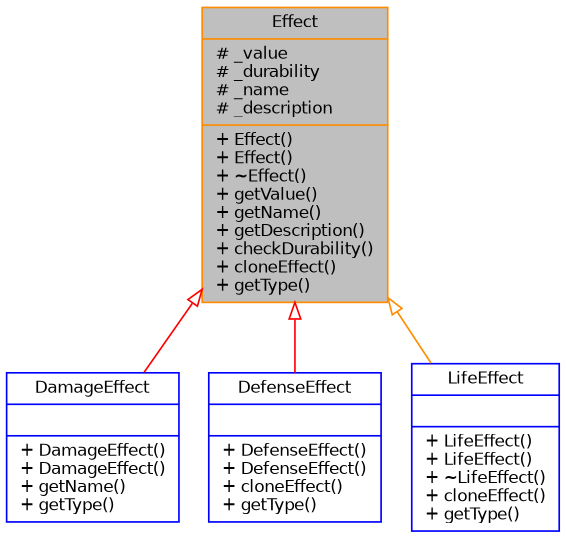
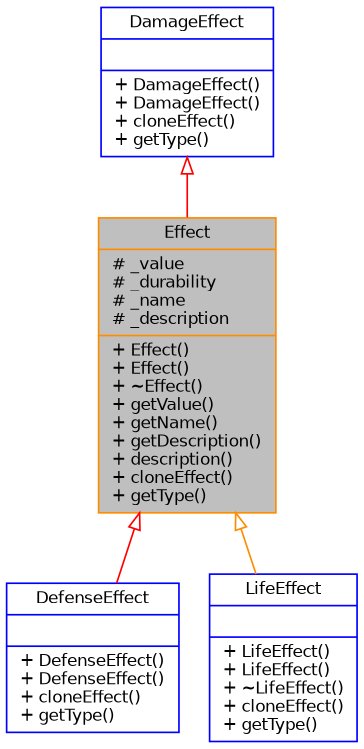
(295, 249) -> (172, 460)
(168, 338) -> (187, 196)
(73, 487) -> (175, 122)
